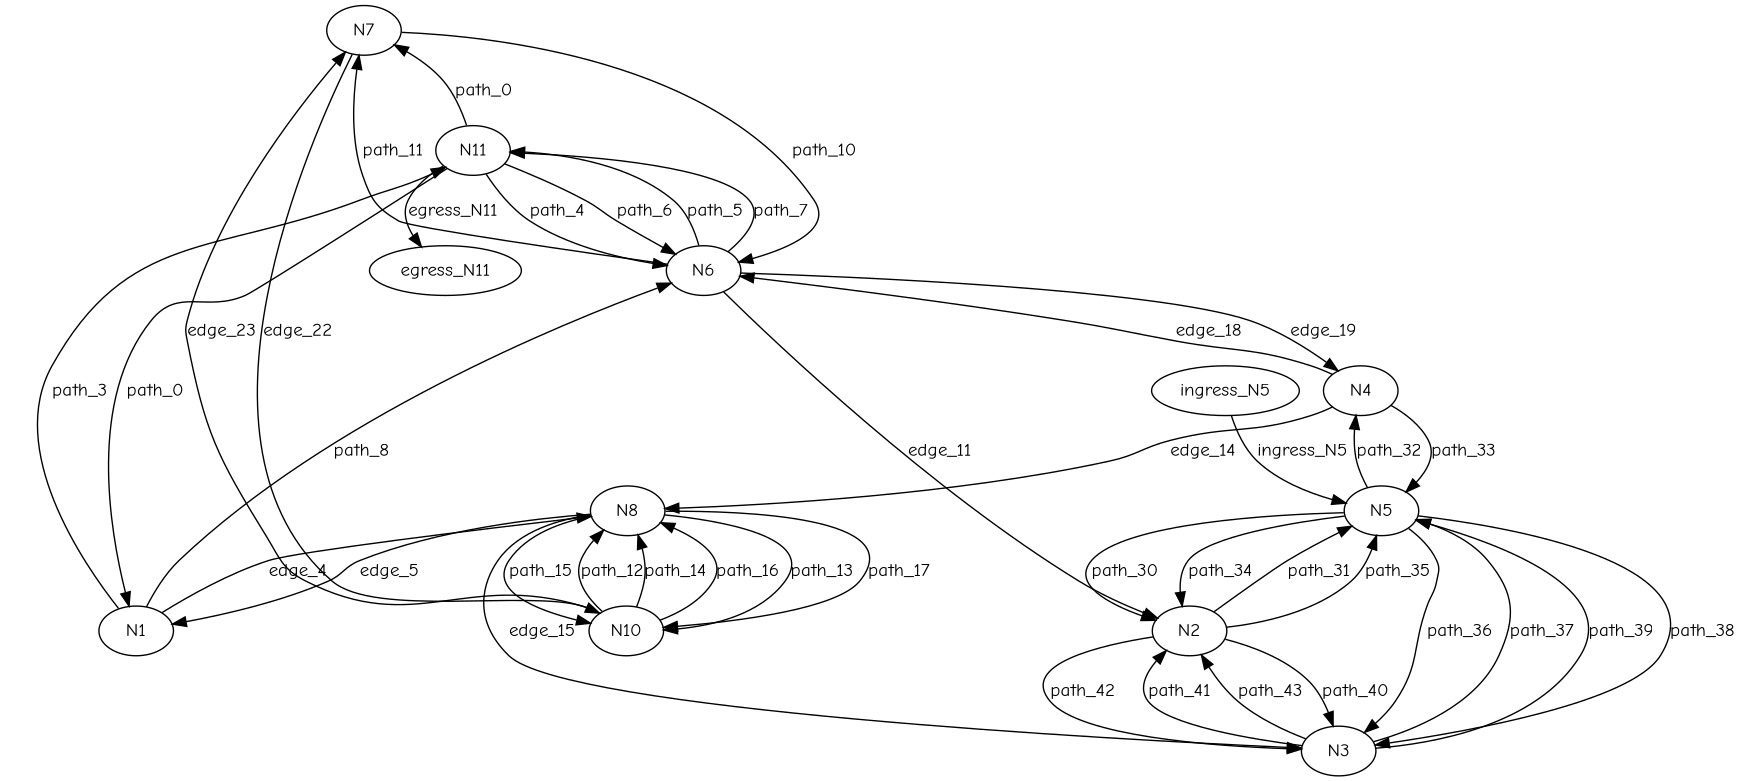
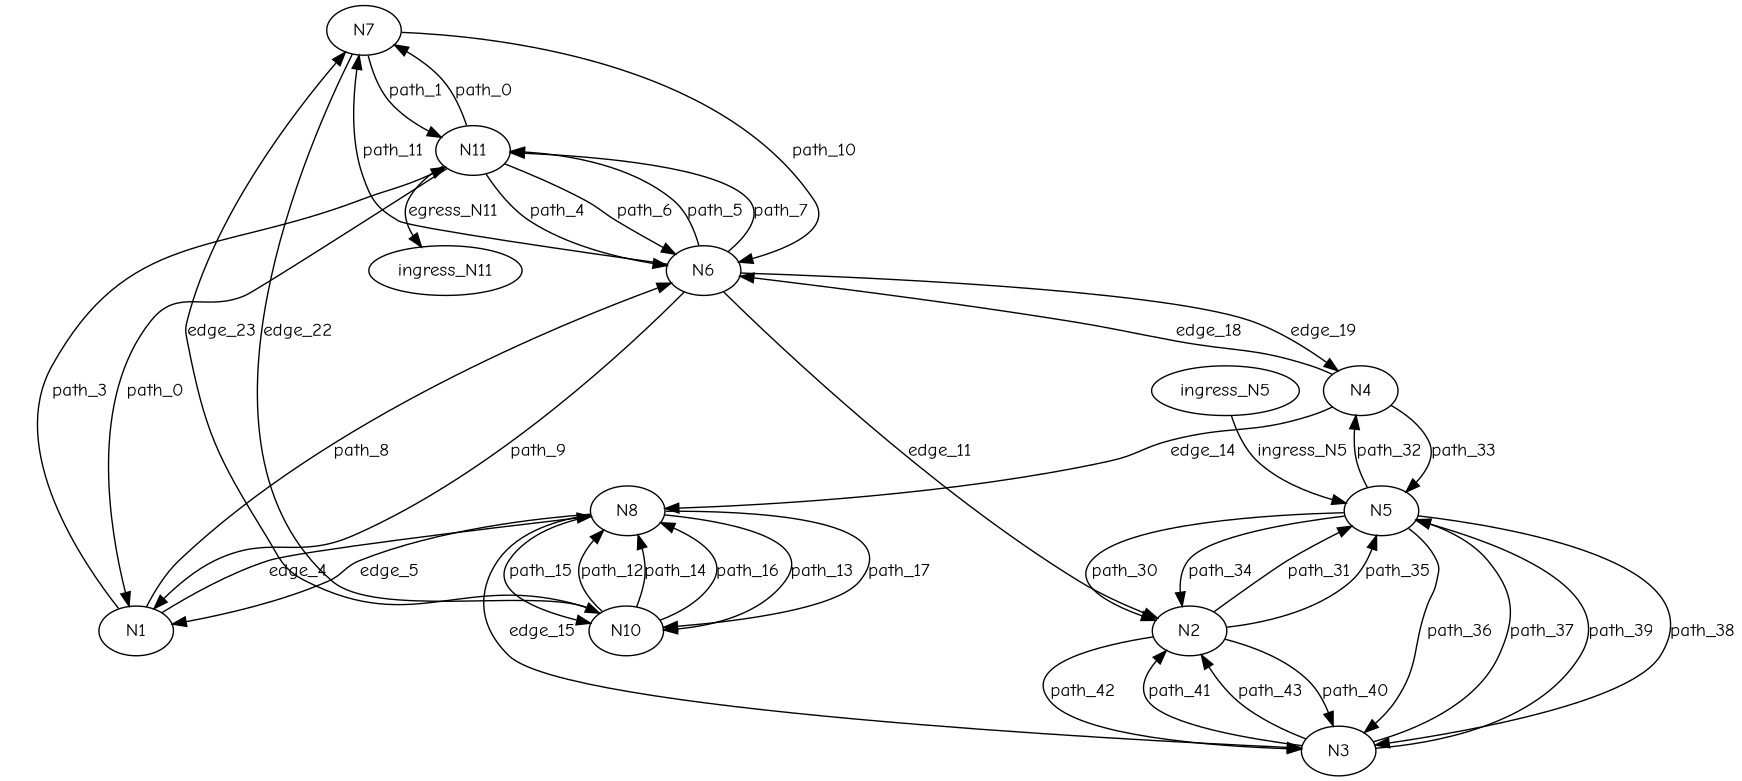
none -> (389, 101)
(445, 271) -> (445, 271)
none -> (444, 487)
